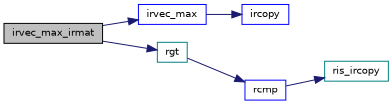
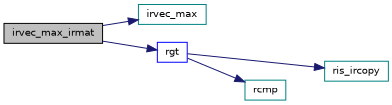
(172, 14) -> (172, 14)
(265, 14) -> none
(172, 52) -> (172, 52)
(300, 83) -> (251, 60)
(265, 90) -> (265, 90)
